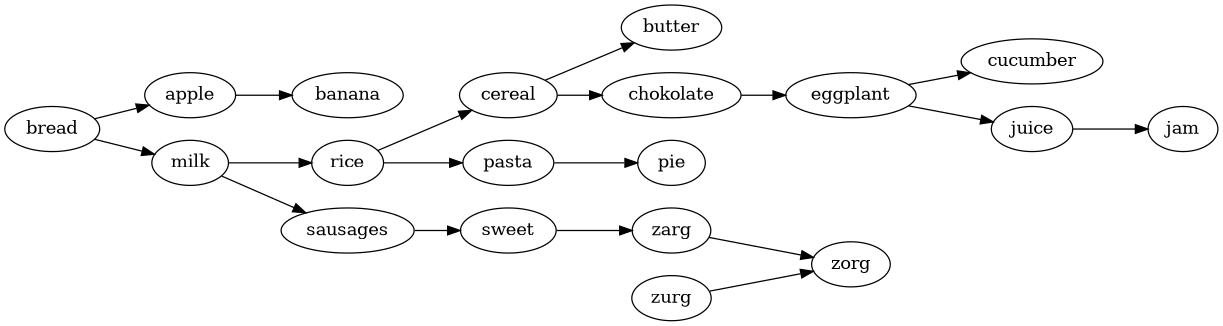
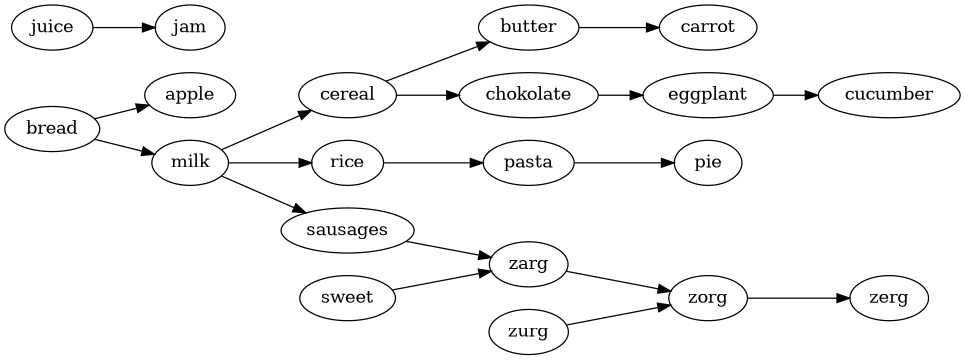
none -> (708, 28)
(348, 95) -> none
(945, 113) -> none
(419, 133) -> (261, 133)
(431, 231) -> (443, 248)
none -> (889, 298)
